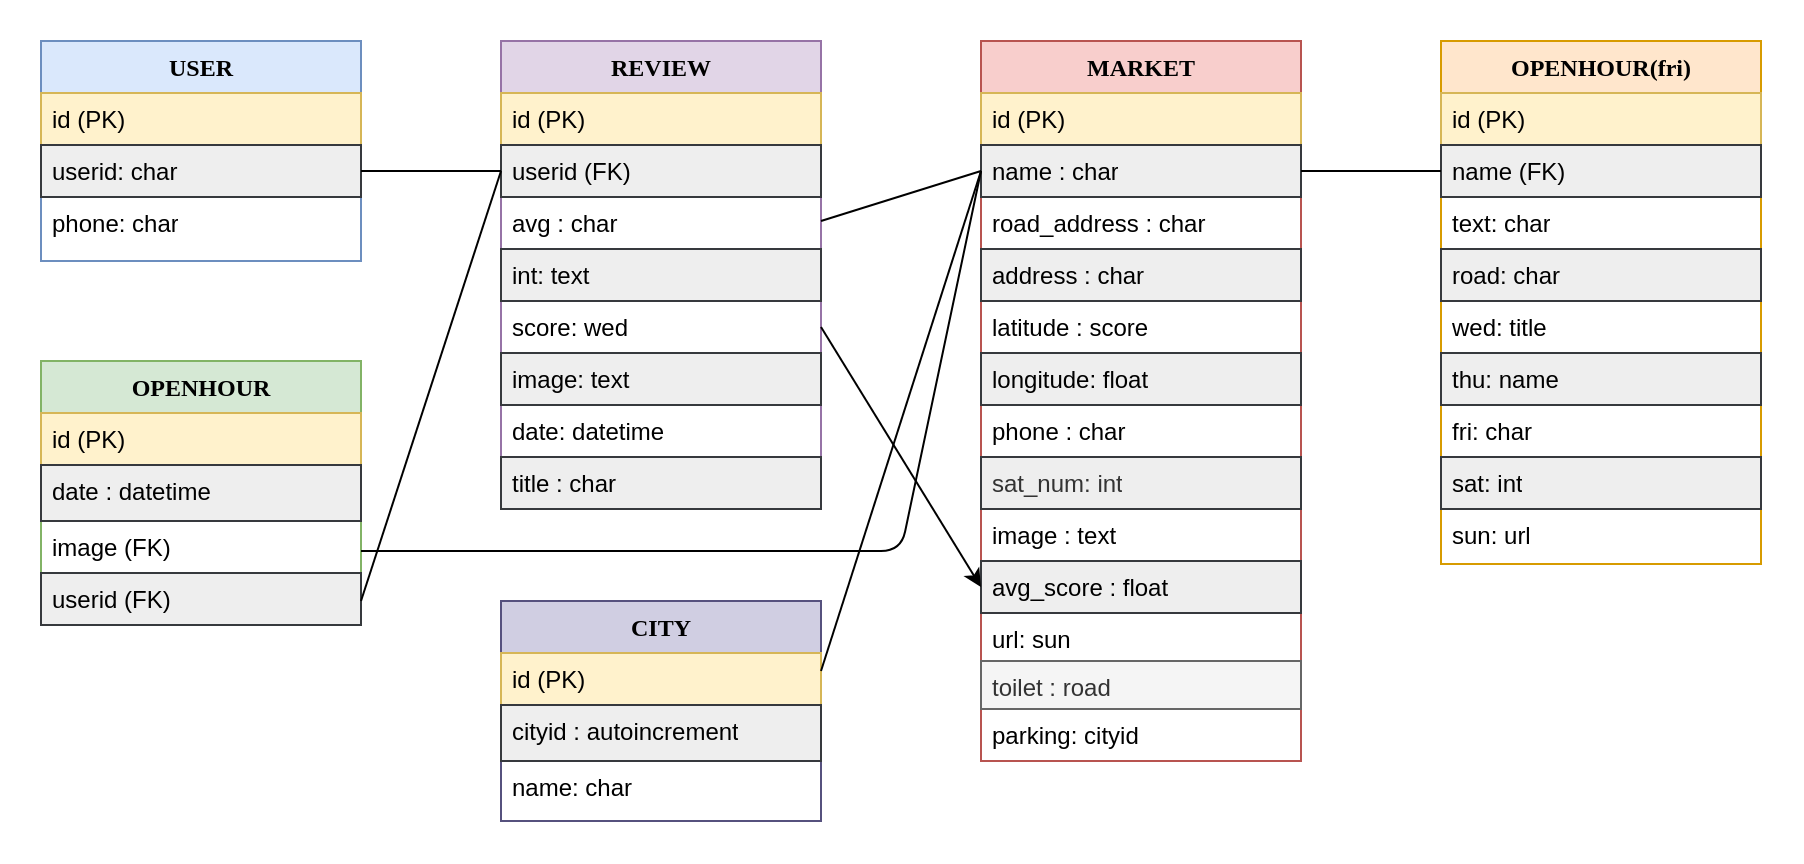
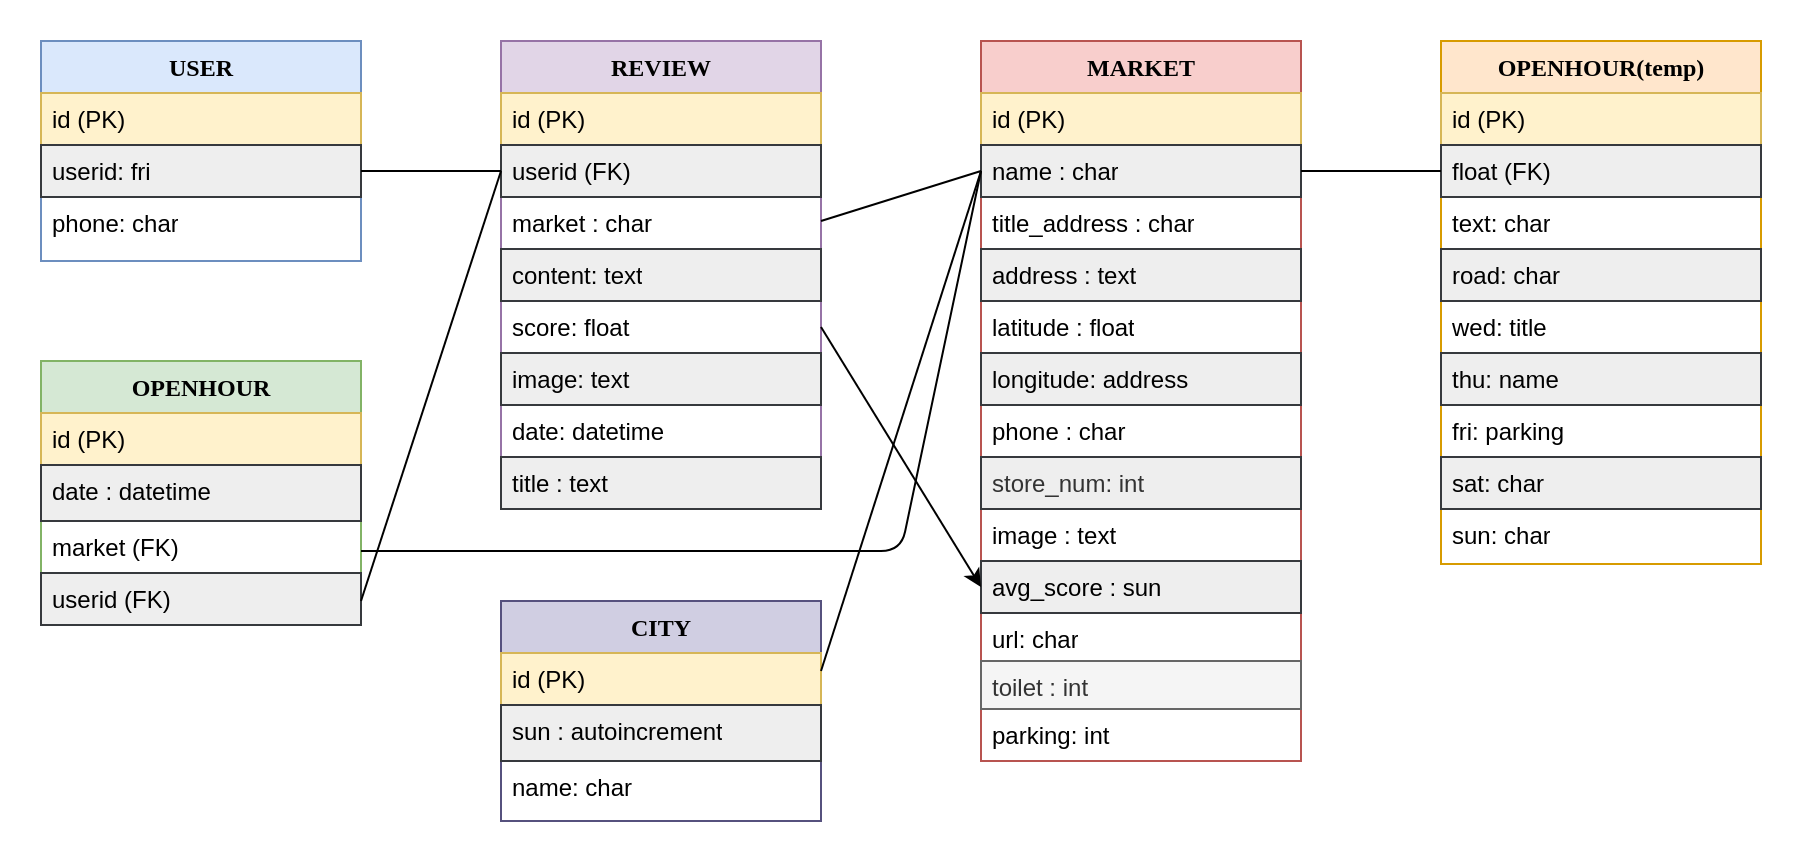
(1602, 69) -> (1602, 69)
(124, 173) -> (114, 173)
(1510, 173) -> (1514, 173)
(571, 225) -> (591, 225)
(1111, 225) -> (1112, 225)
(564, 277) -> (594, 277)
(1078, 277) -> (1078, 277)
(574, 329) -> (584, 329)
(1085, 329) -> (1082, 329)
(1085, 381) -> (1101, 381)
(1504, 433) -> (1521, 433)
(578, 485) -> (578, 485)
(1064, 485) -> (1078, 485)
(1497, 485) -> (1507, 485)
(1497, 537) -> (1507, 537)
(114, 549) -> (124, 549)
(1095, 589) -> (1084, 589)
(1037, 641) -> (1044, 641)
(1065, 689) -> (1055, 689)
(642, 733) -> (628, 733)
(1078, 737) -> (1061, 737)
